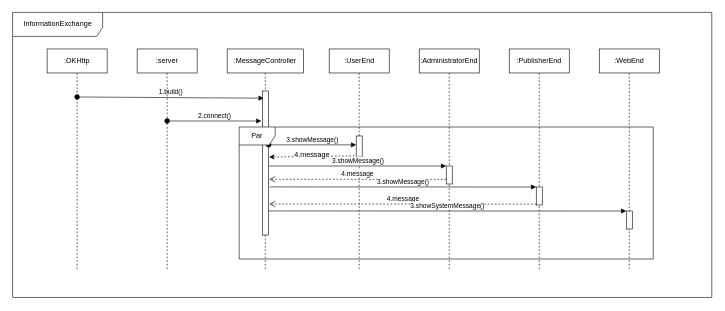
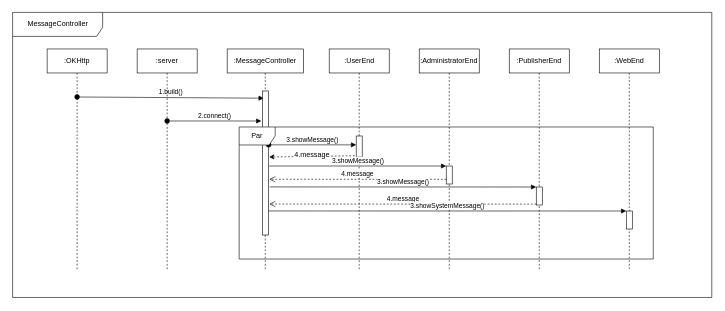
(58, 24) -> (58, 24)
